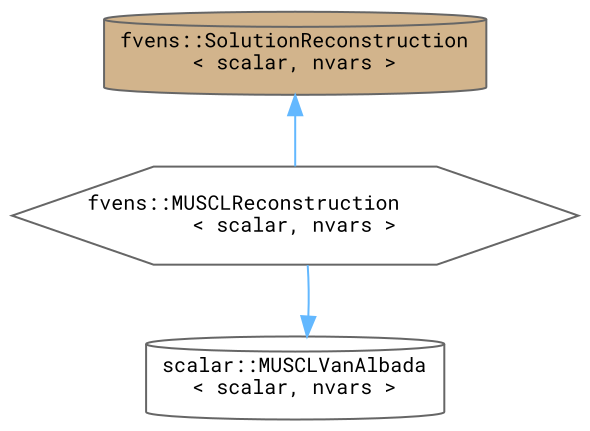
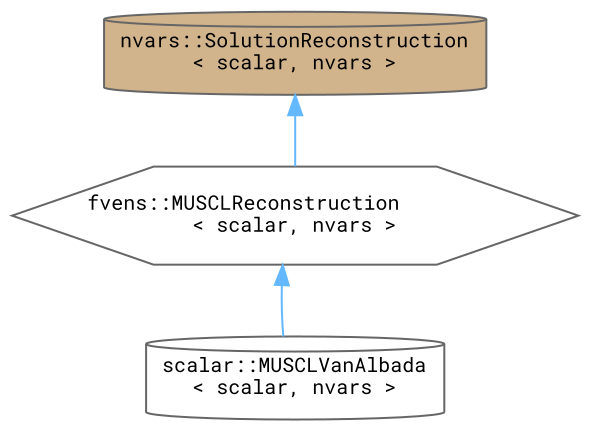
(295, 53) -> (295, 53)
(309, 291) -> (282, 311)
